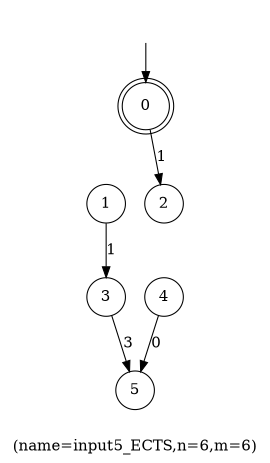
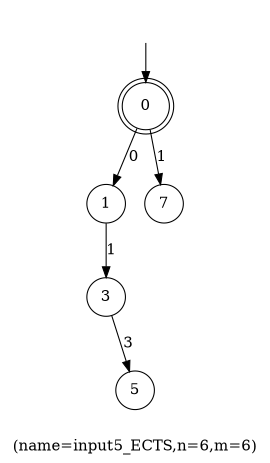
none -> (127, 152)
(164, 204) -> (164, 204)
(164, 297) -> none
